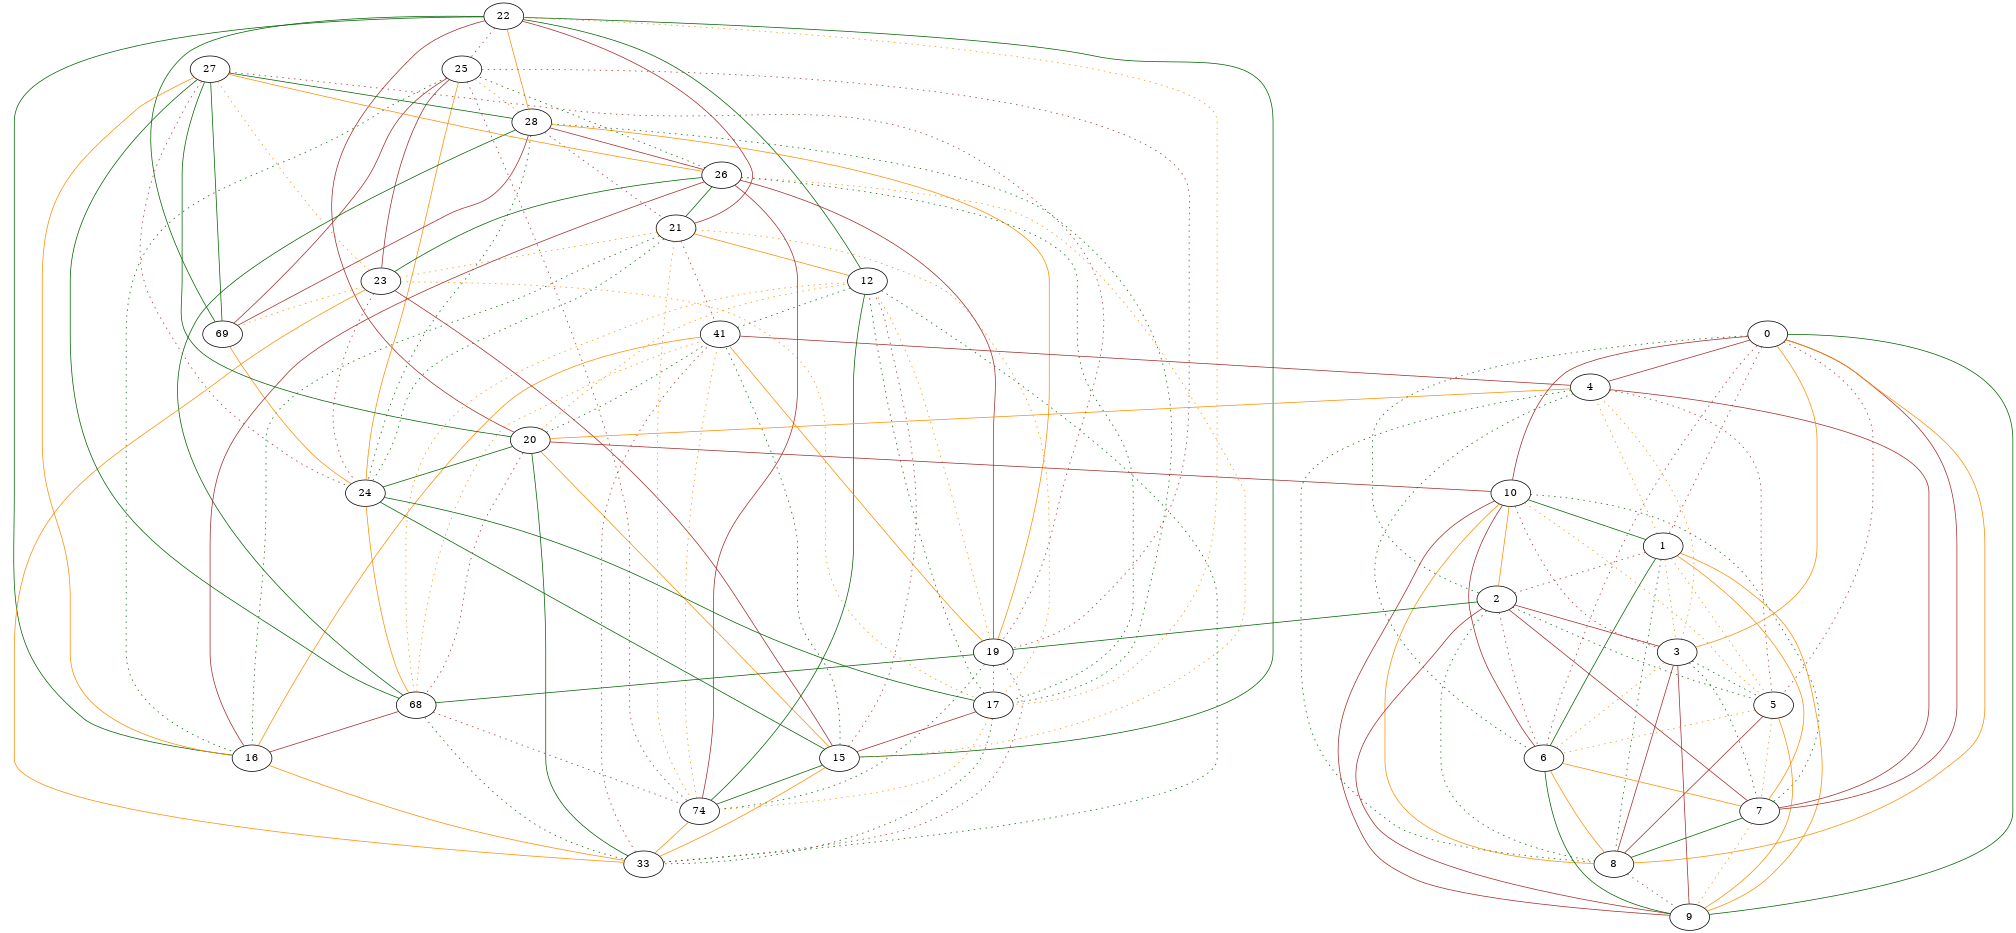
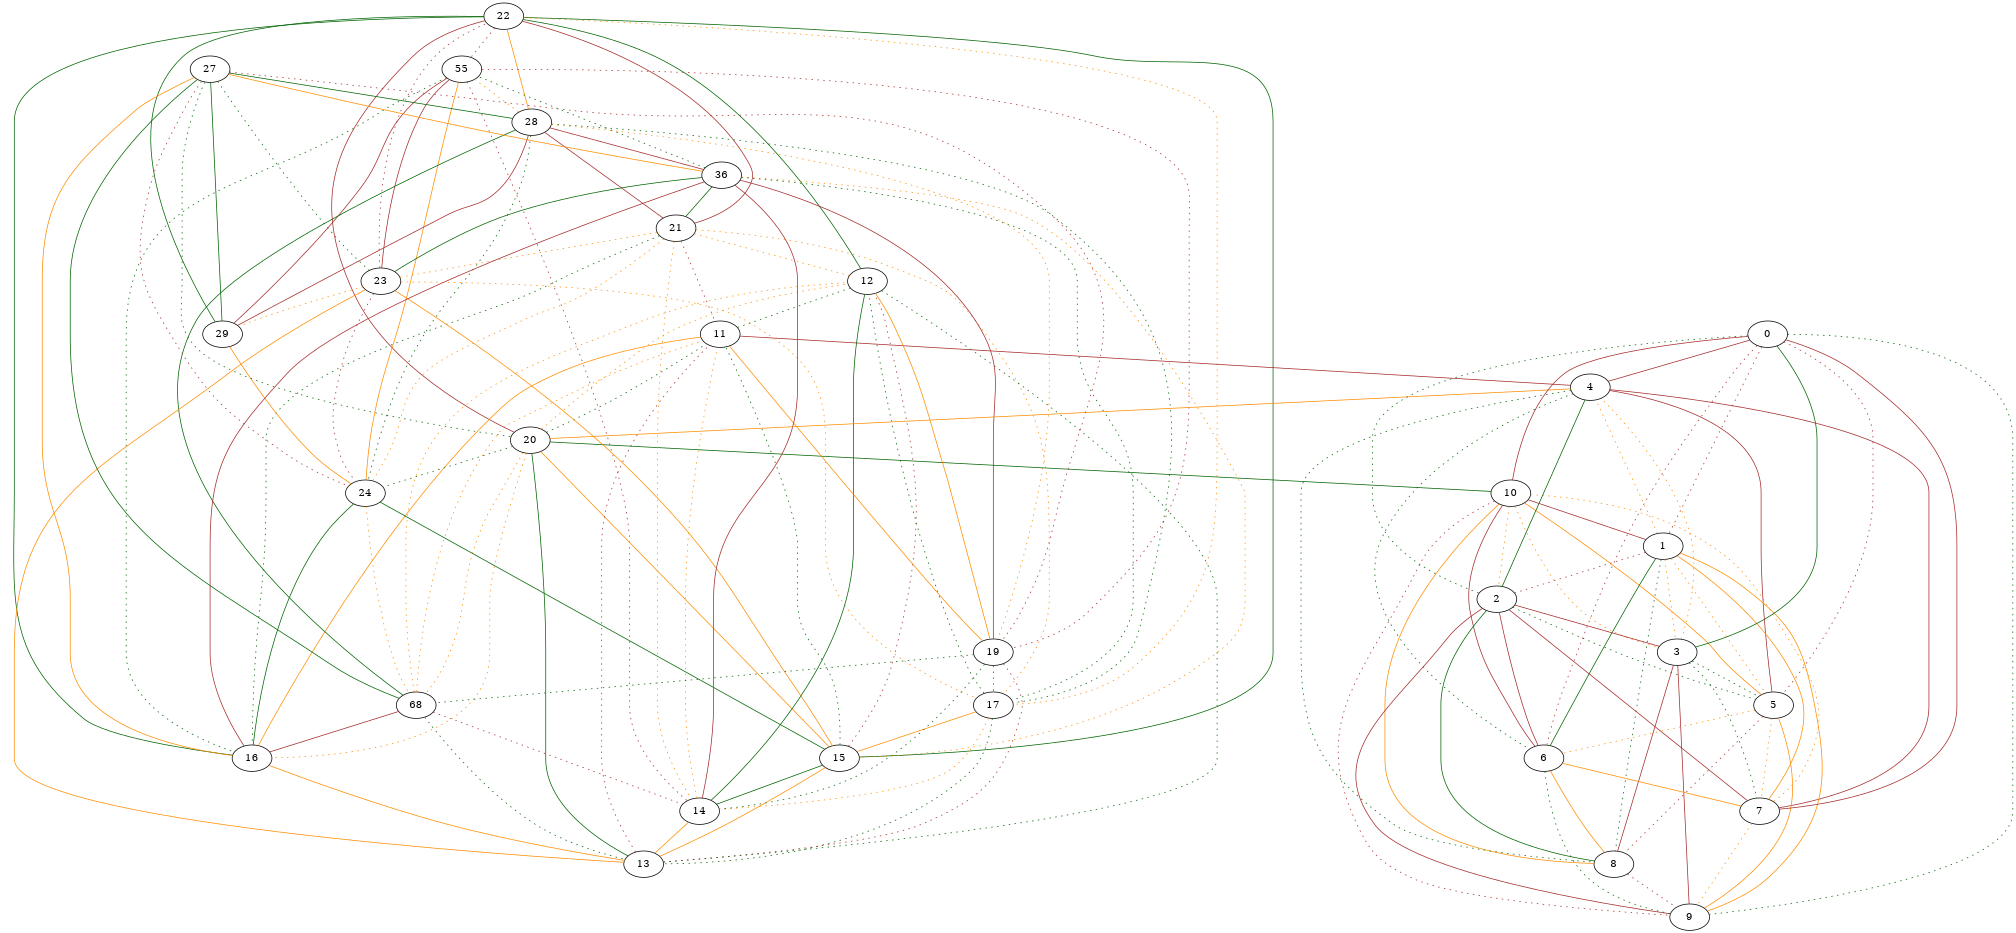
(462, 69) -> (462, 69)
none -> (391, 140)
(604, 175) -> (604, 175)
(722, 175) -> (722, 175)
(289, 180) -> (289, 180)
(972, 208) -> (972, 208)
(772, 255) -> (772, 255)
(223, 334) -> (223, 334)
(720, 334) -> (720, 334)
(492, 335) -> (492, 335)
(220, 364) -> (220, 364)
(454, 465) -> (454, 465)
(1021, 467) -> (1021, 467)
(945, 471) -> (945, 471)
(646, 487) -> (646, 487)
(1761, 494) -> (1761, 494)
(1587, 520) -> (1587, 520)
(1817, 525) -> (1817, 525)
(1504, 546) -> (1504, 546)
(468, 571) -> (468, 571)
(1753, 586) -> (1753, 586)
(666, 589) -> (283, 615)
(1648, 592) -> (1648, 592)
(1568, 597) -> (1568, 597)
(379, 602) -> (379, 602)
(1257, 625) -> (1546, 489)
(2013, 656) -> (2013, 656)
(718, 677) -> (718, 677)
(1985, 677) -> none
(1515, 680) -> (1515, 680)
none -> (483, 682)
(1610, 705) -> none
(911, 734) -> (911, 734)
(1445, 778) -> (1445, 778)
(1694, 785) -> (1694, 785)
(1350, 805) -> (1350, 805)
(700, 811) -> (700, 811)
(1692, 836) -> none
(644, 864) -> (644, 864)
(1579, 868) -> (1579, 868)
